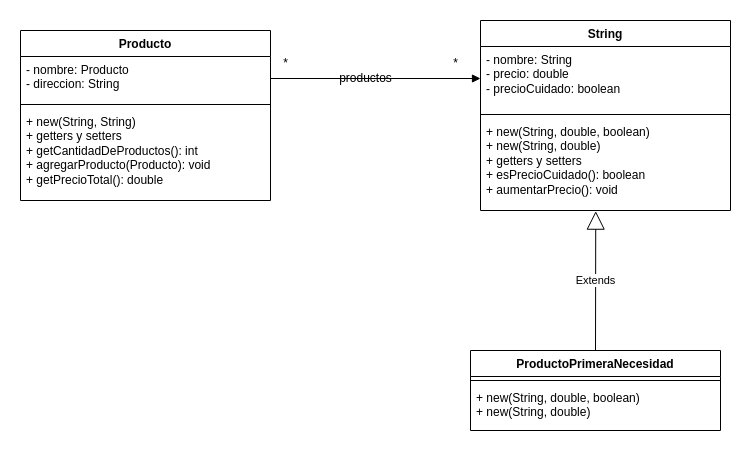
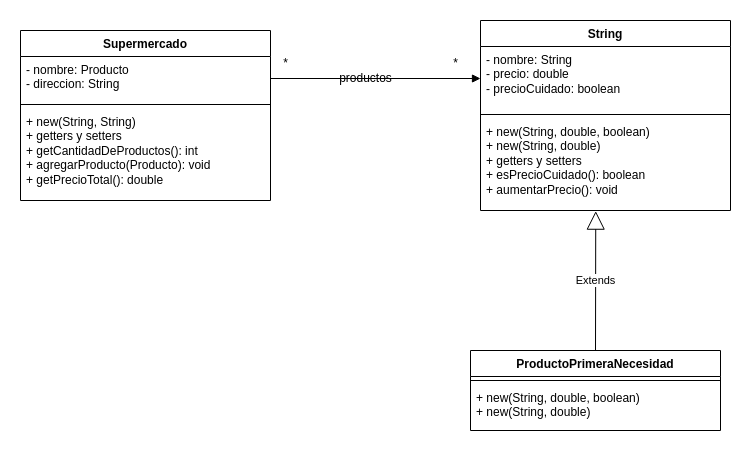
(146, 45) -> (146, 45)
